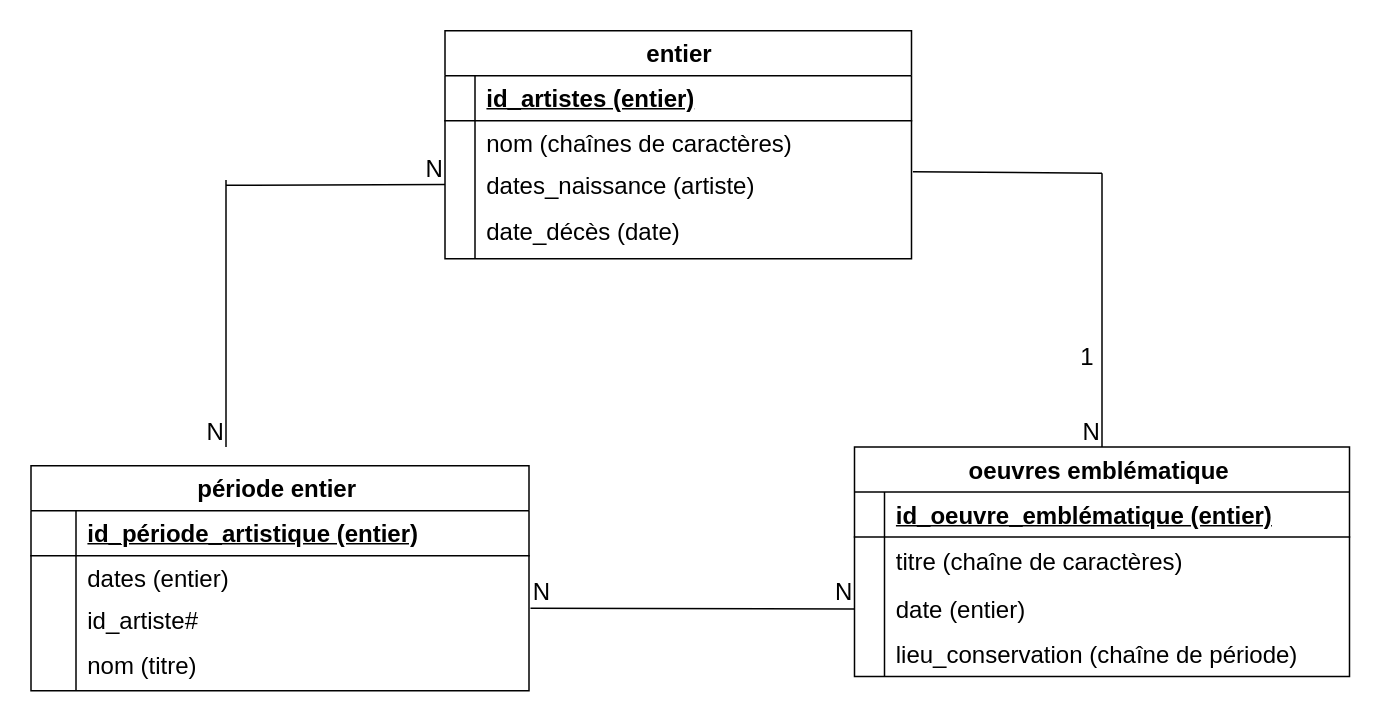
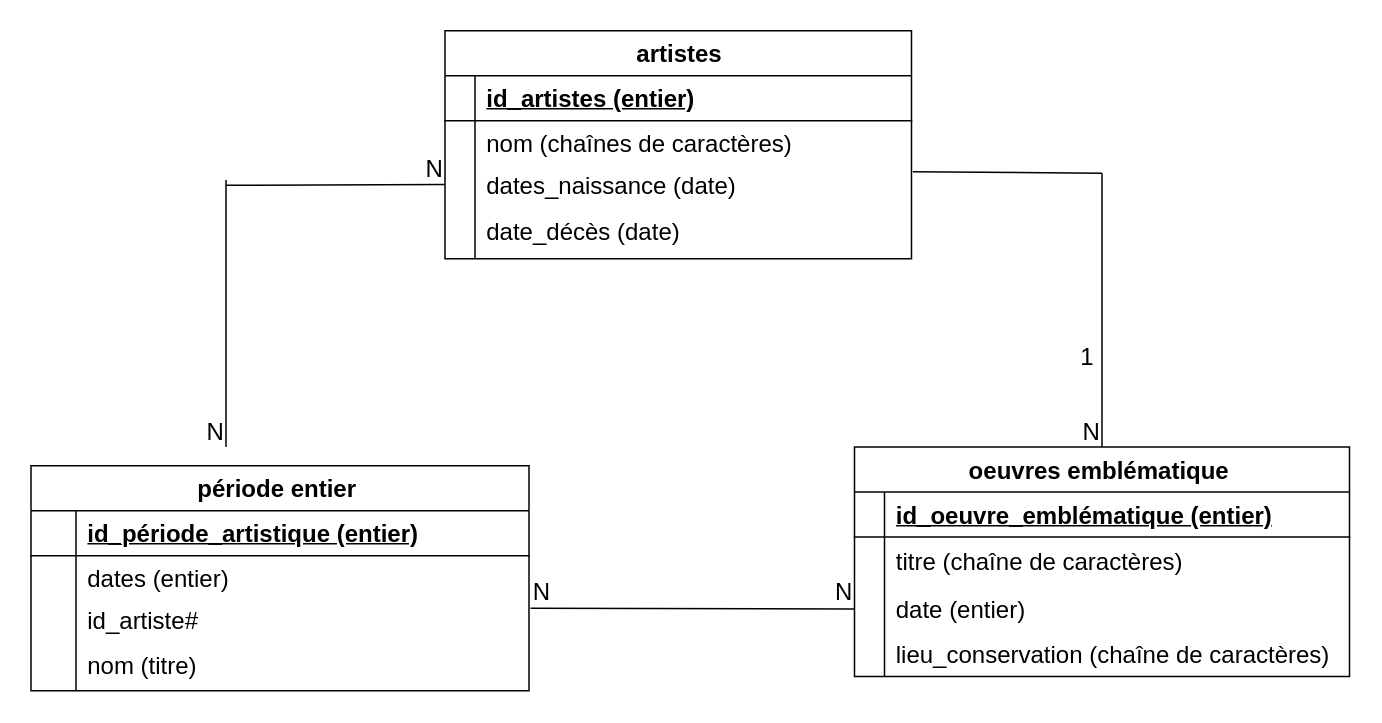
(680, 53) -> (680, 53)
(645, 185) -> (628, 185)
(1123, 655) -> (1123, 655)
